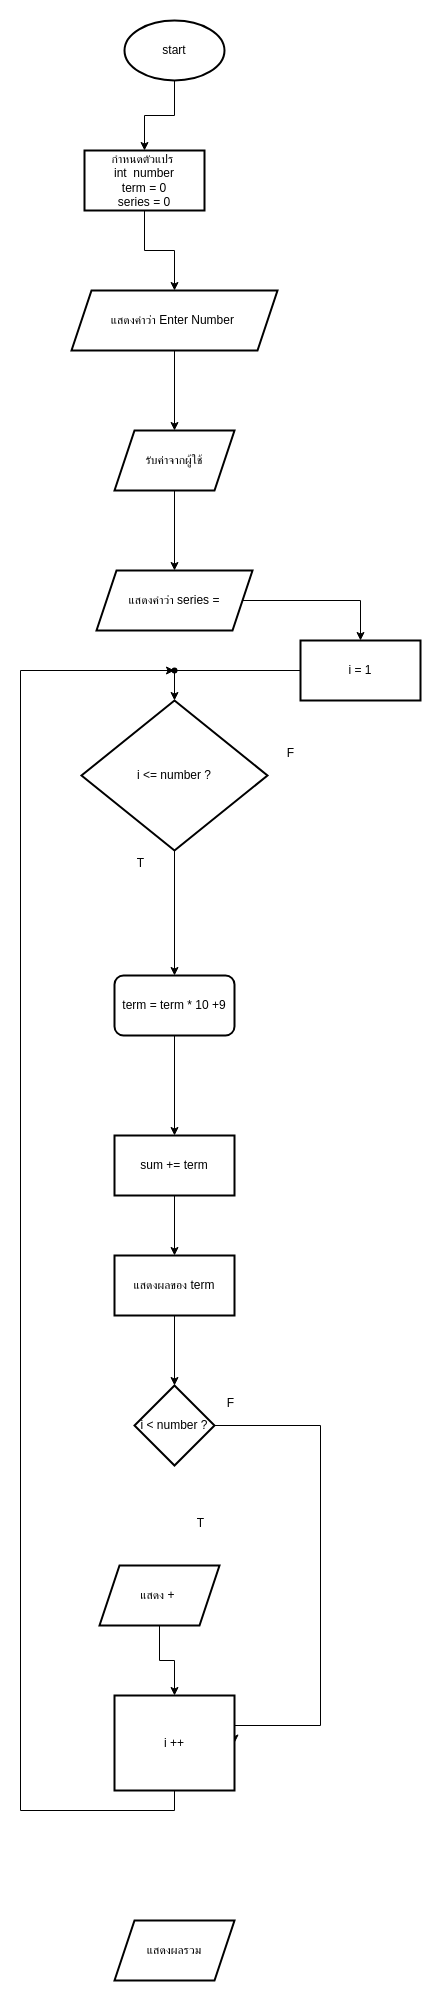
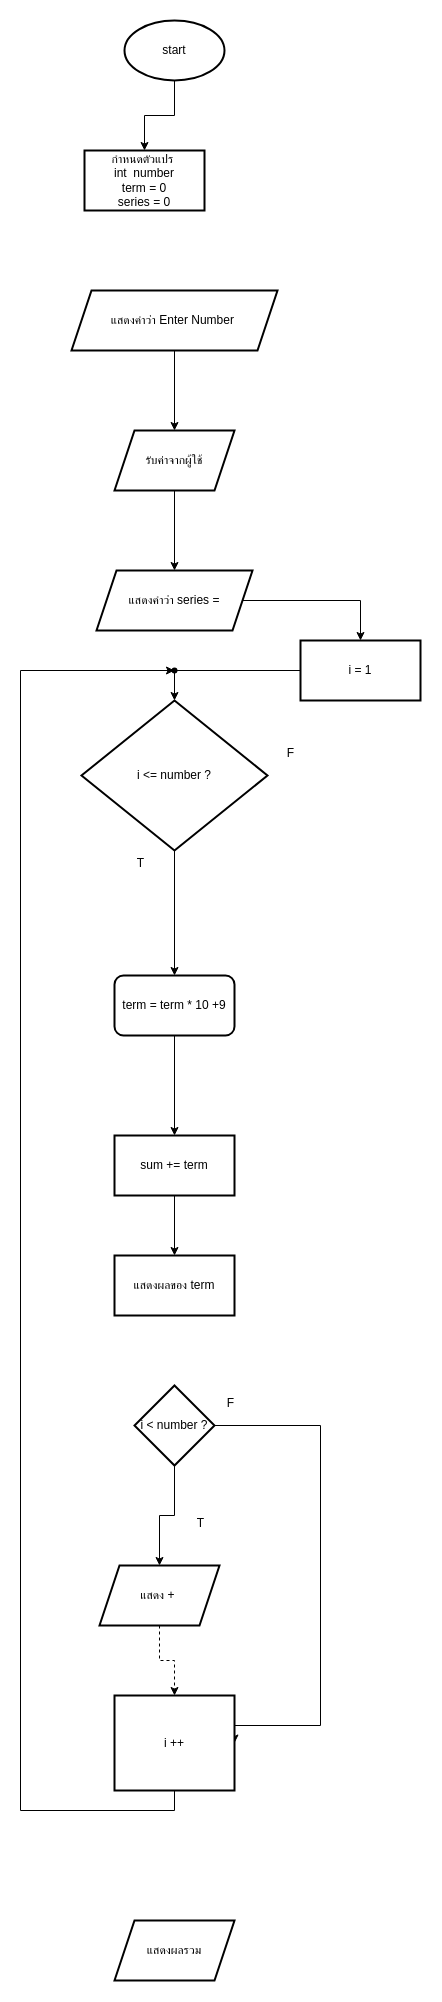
(156, 251) -> none
(175, 1347) -> none
none -> (171, 1516)
(164, 1661) -> (164, 1661)
